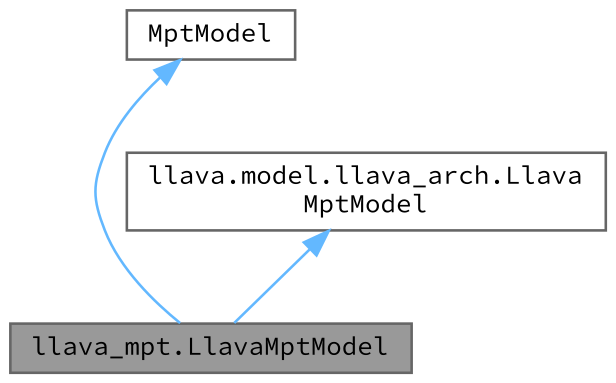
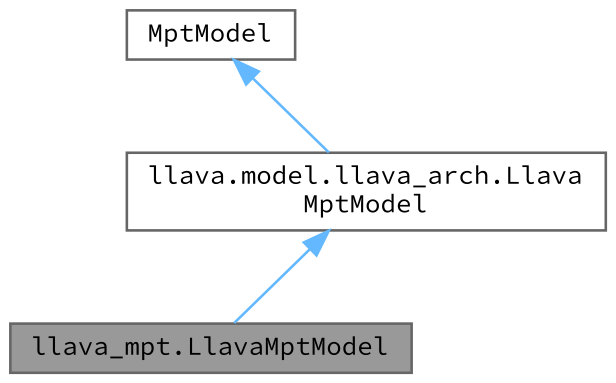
(97, 205) -> (291, 115)
